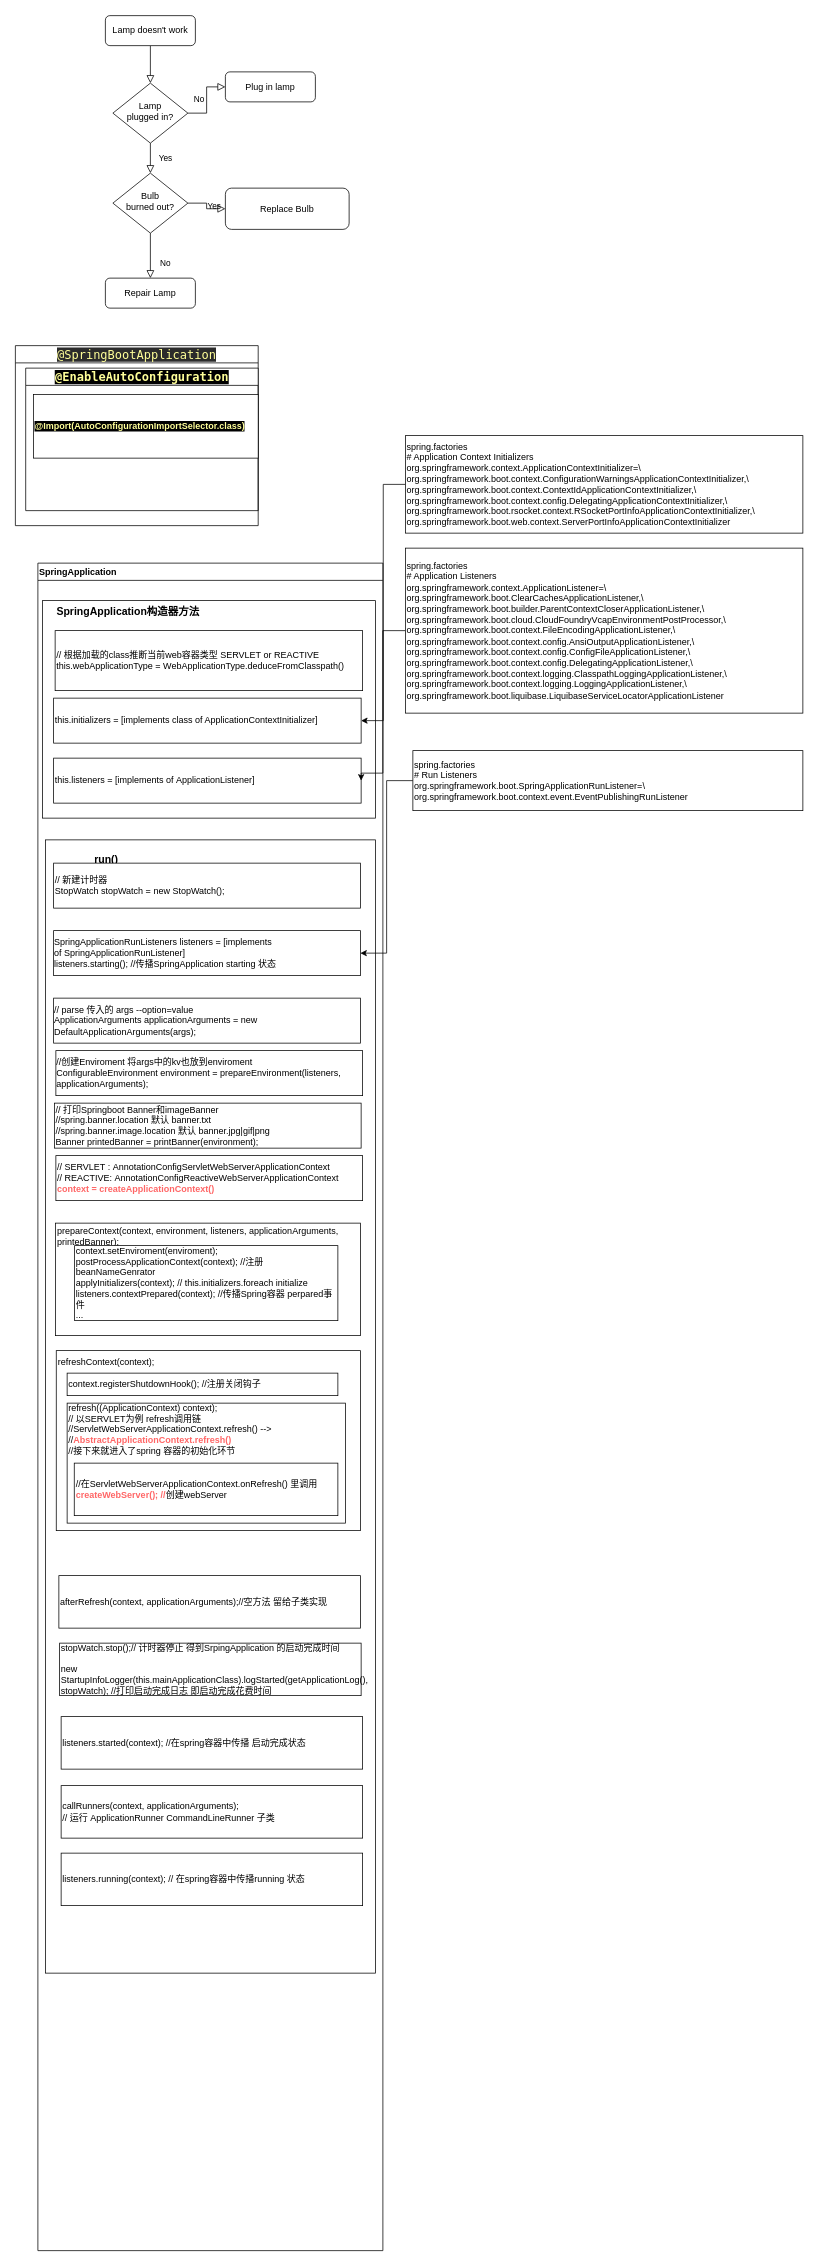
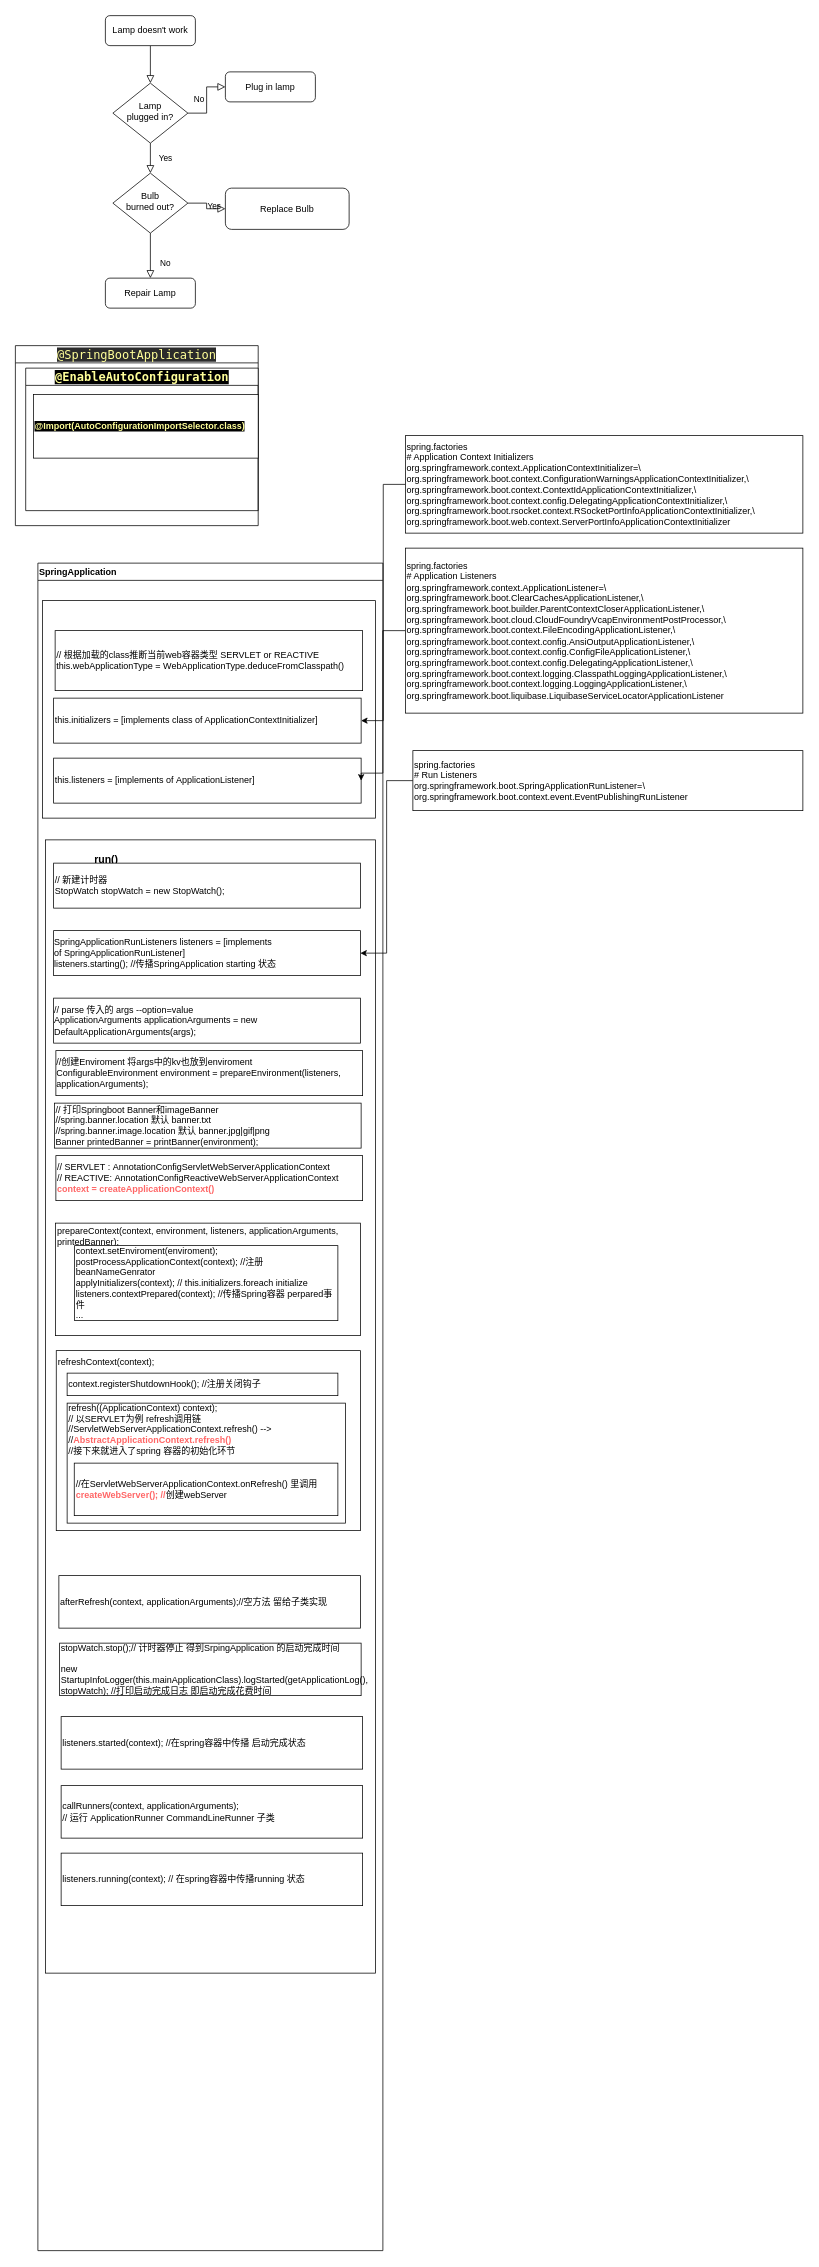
(128, 612) -> none
